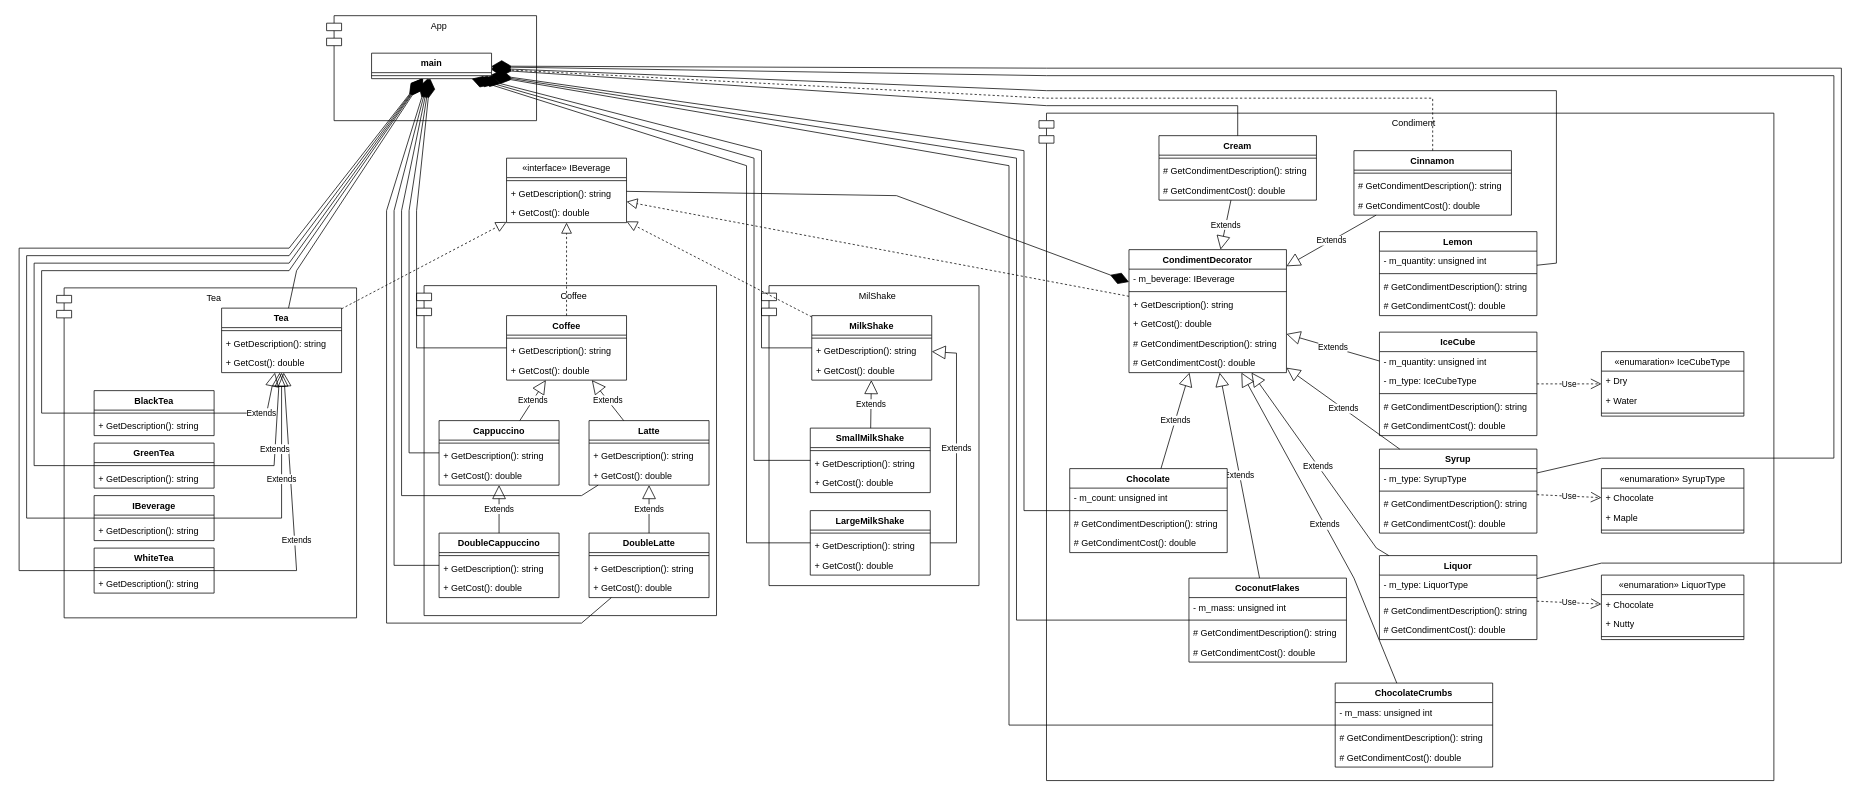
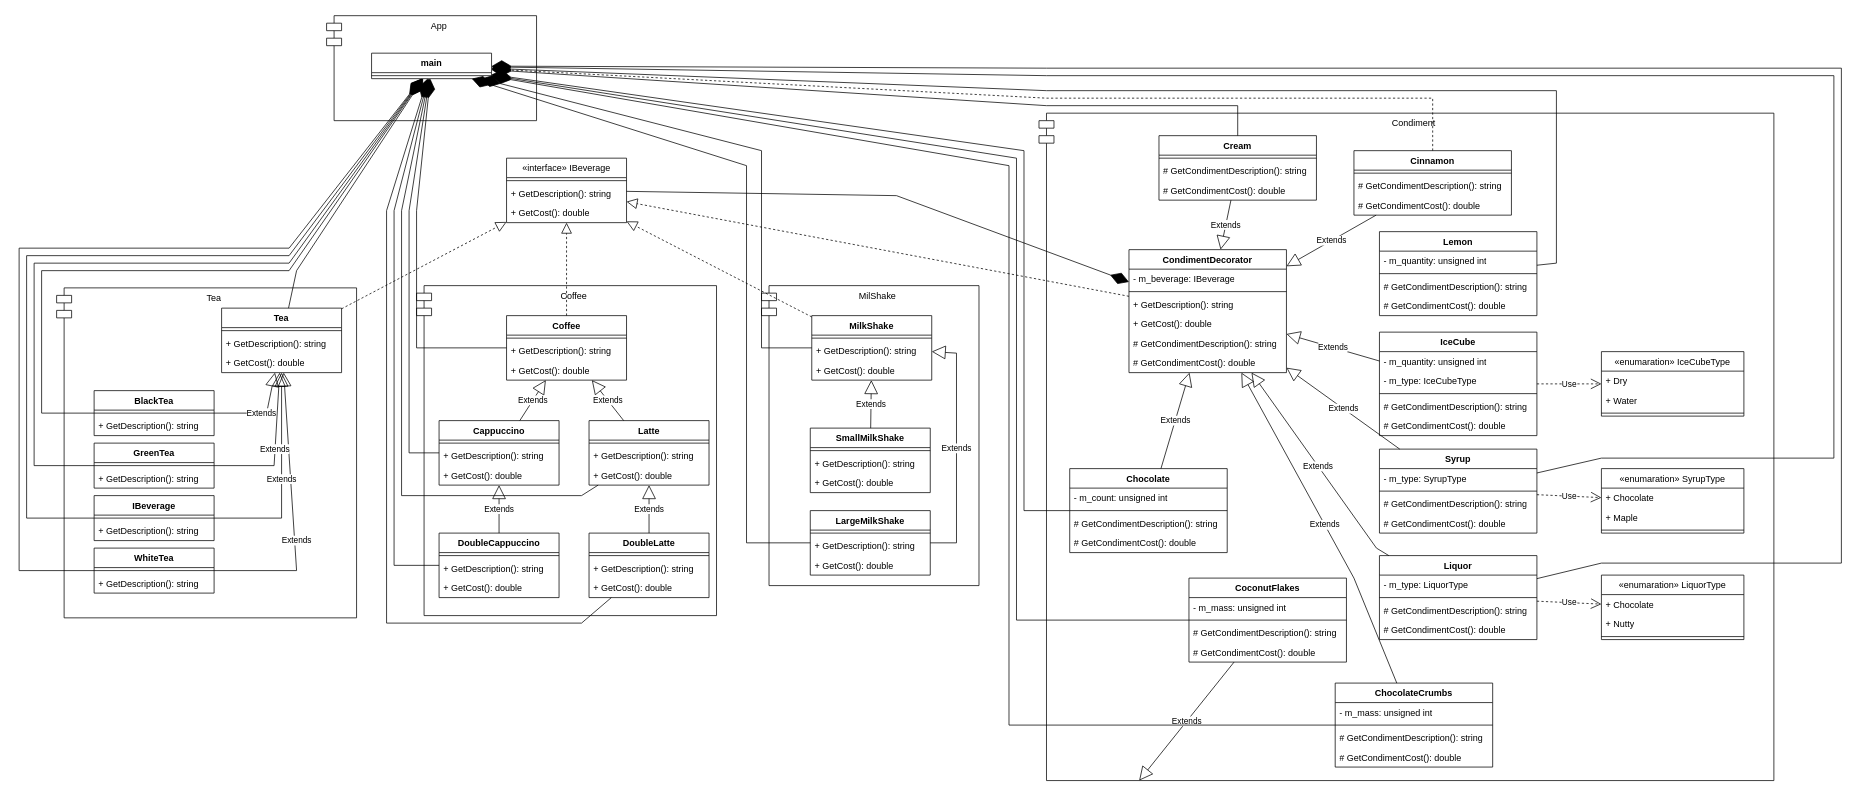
(754, 202) -> none
(1241, 482) -> (1191, 716)
